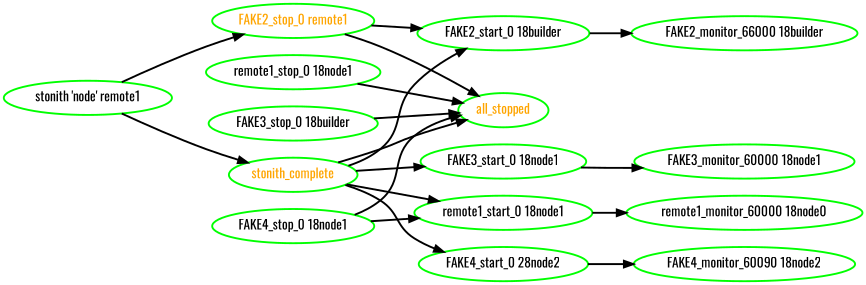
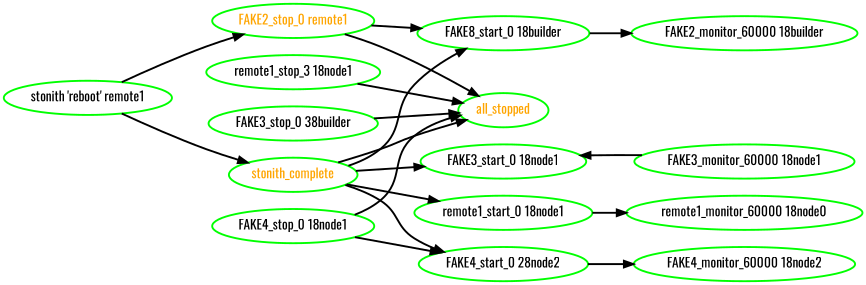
(503, 33) -> (503, 33)
(744, 33) -> (744, 33)
(293, 72) -> (293, 72)
(88, 98) -> (88, 98)
(293, 124) -> (293, 124)
(607, 168) -> (616, 155)
(390, 220) -> (393, 244)
(744, 264) -> (744, 264)
